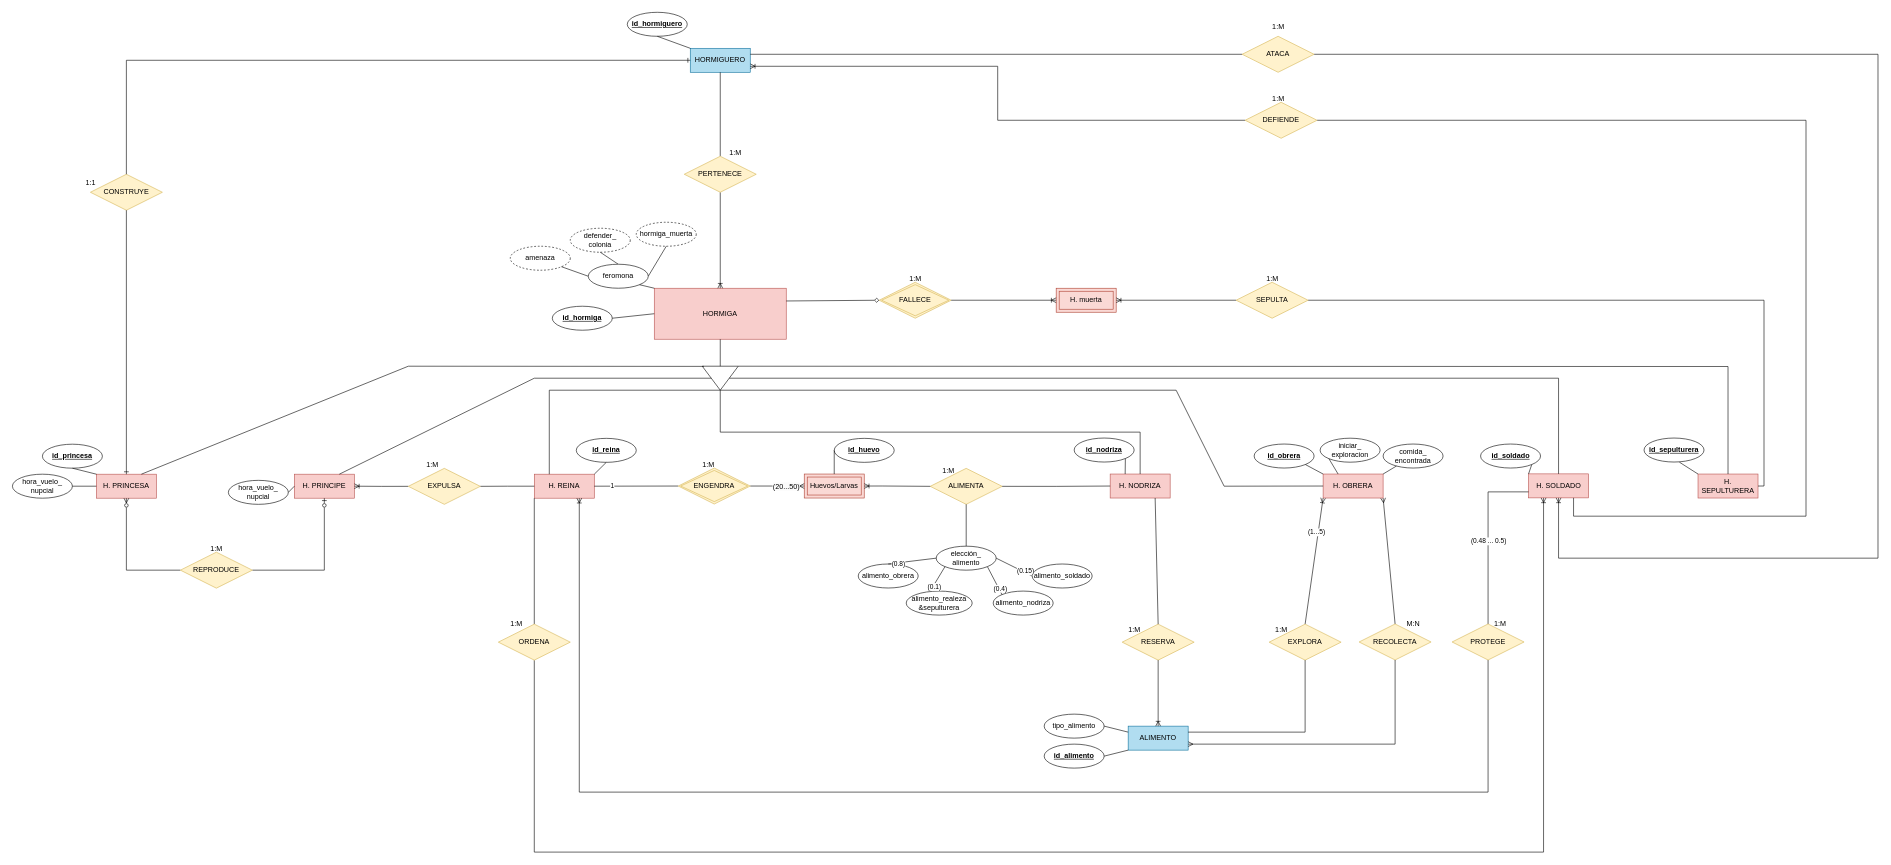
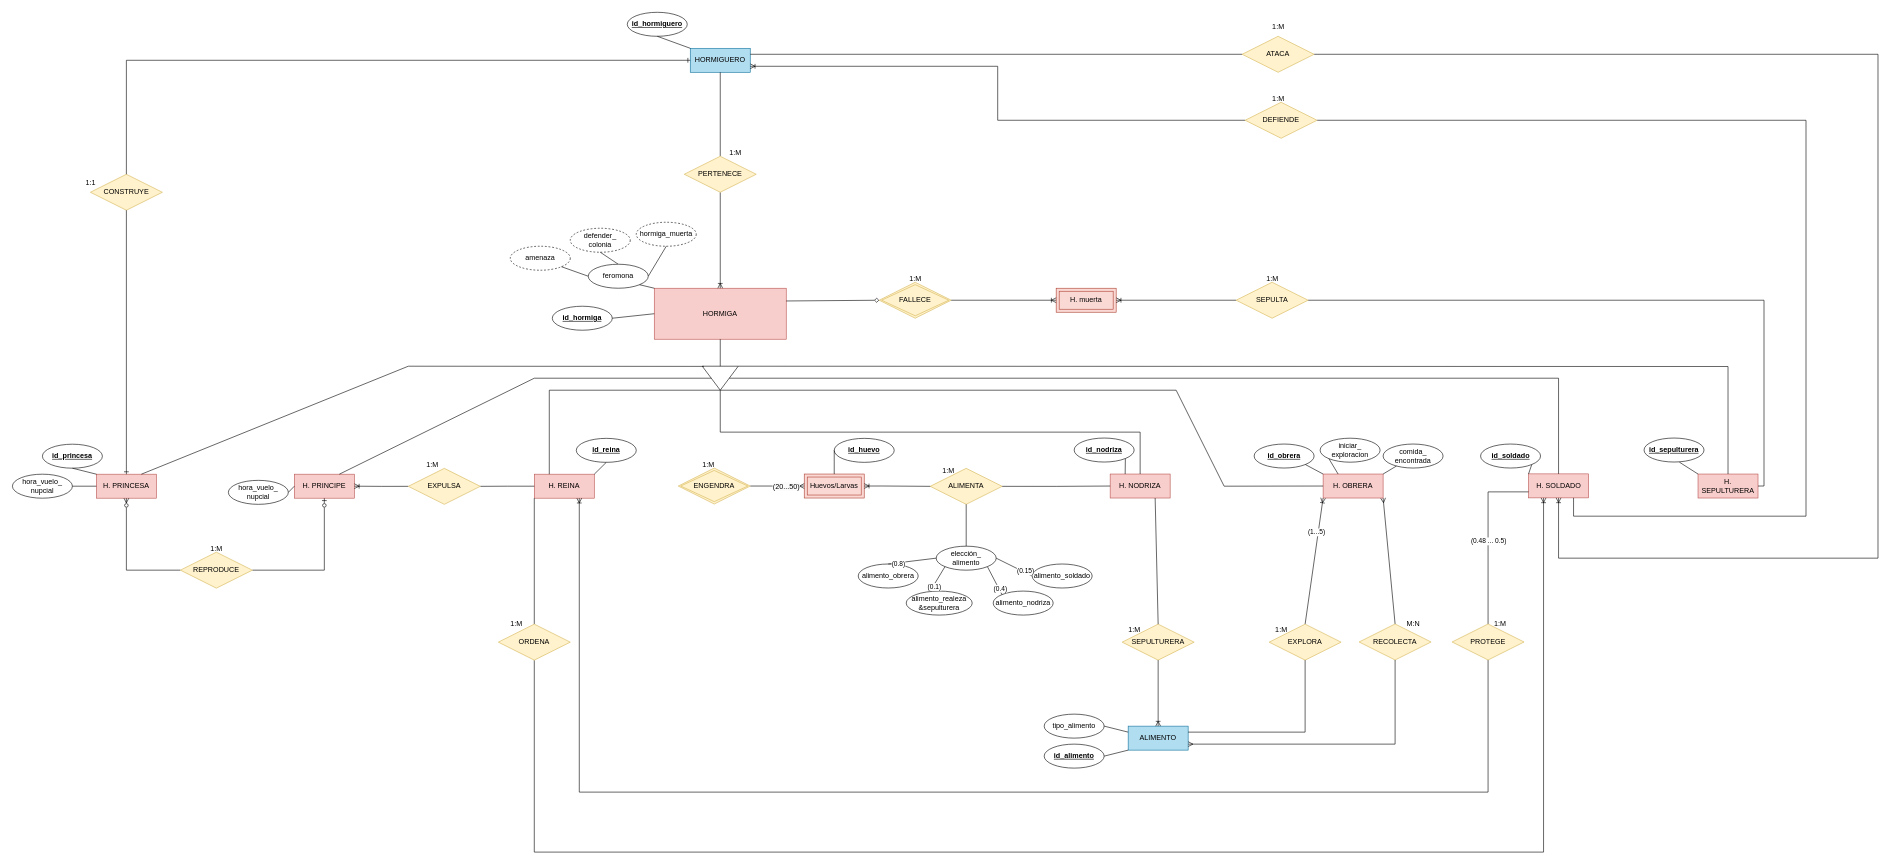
(612, 486) -> none
(1158, 642) -> (1158, 642)
